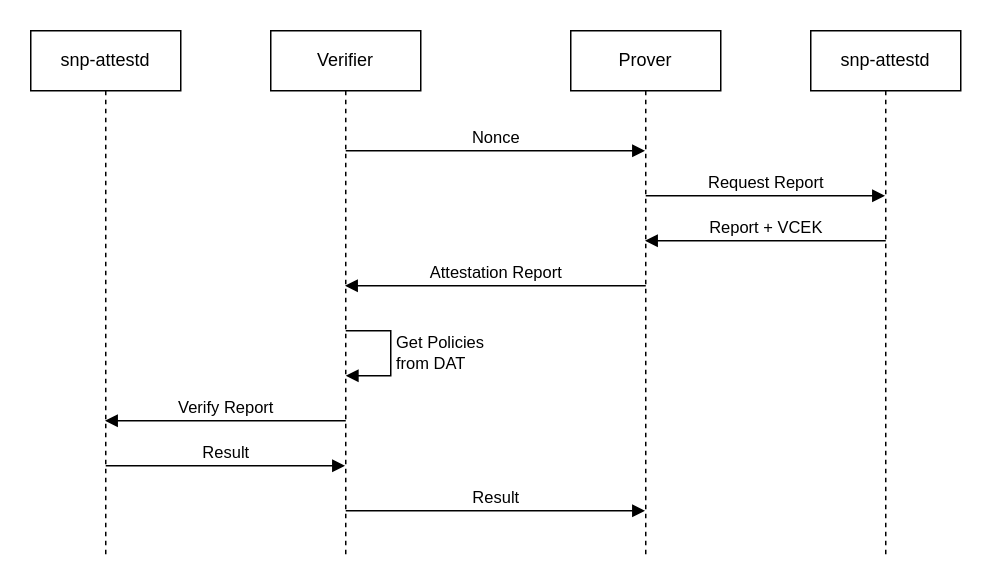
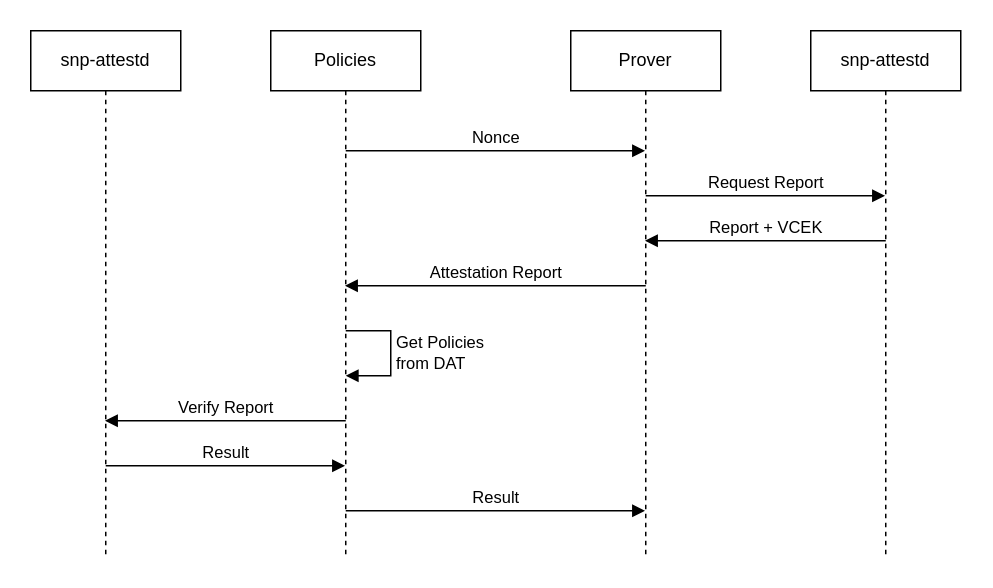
(346, 61) -> (346, 61)
